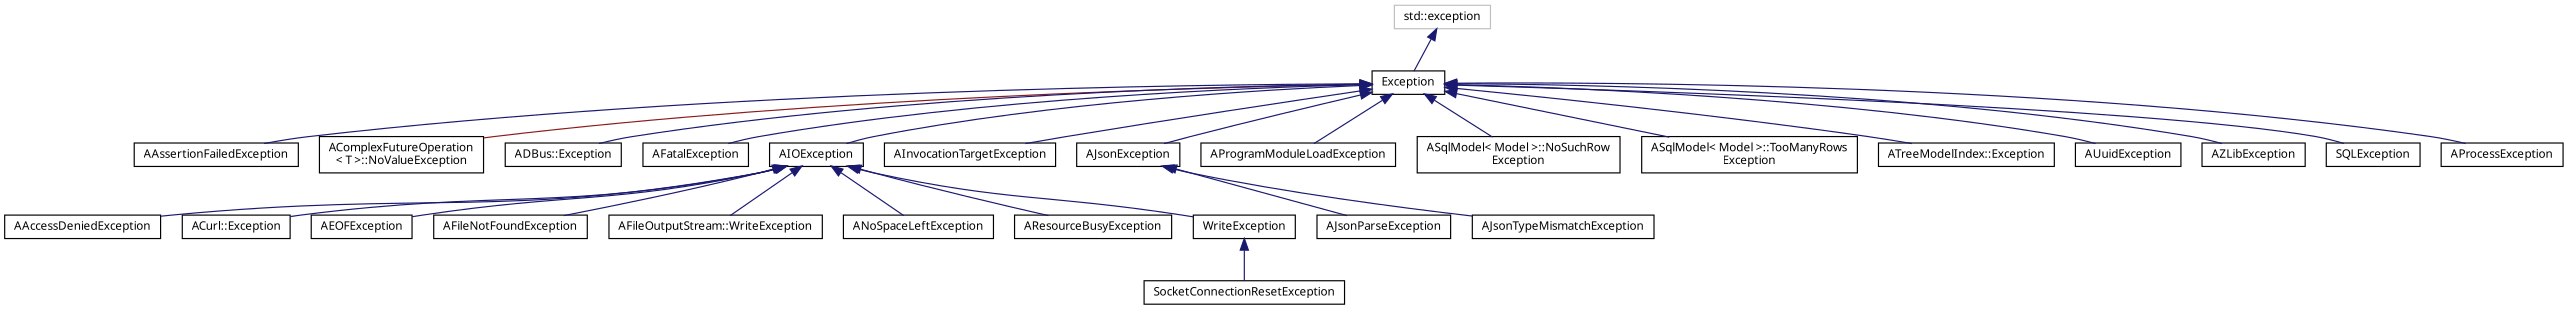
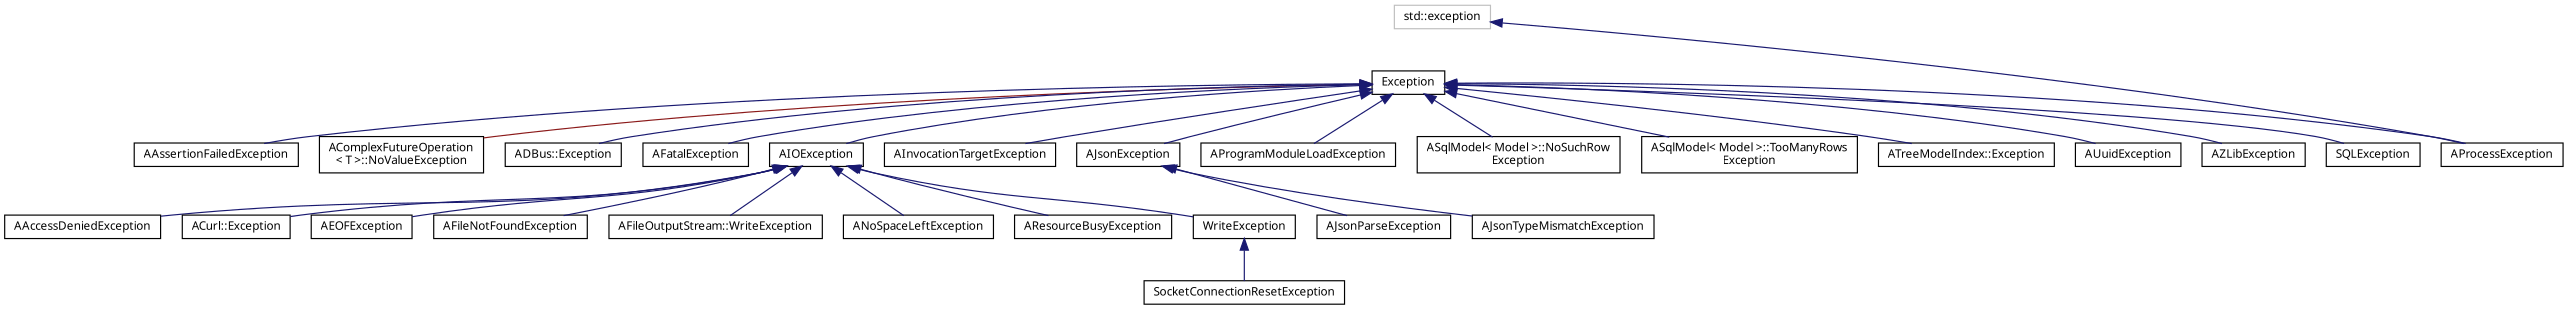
(1422, 55) -> (1985, 72)
